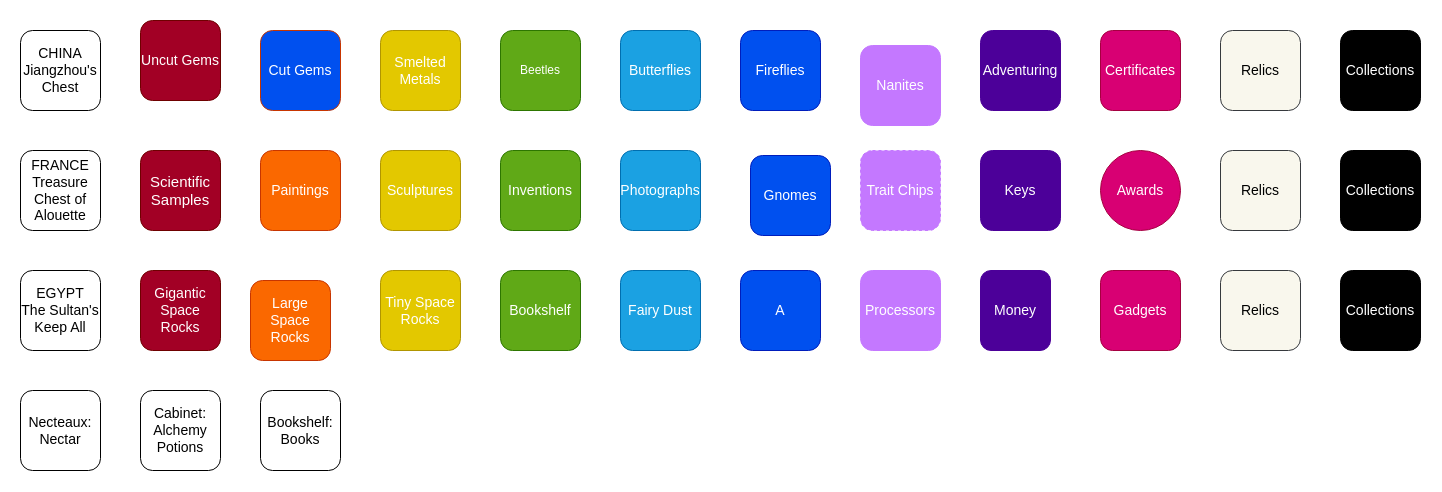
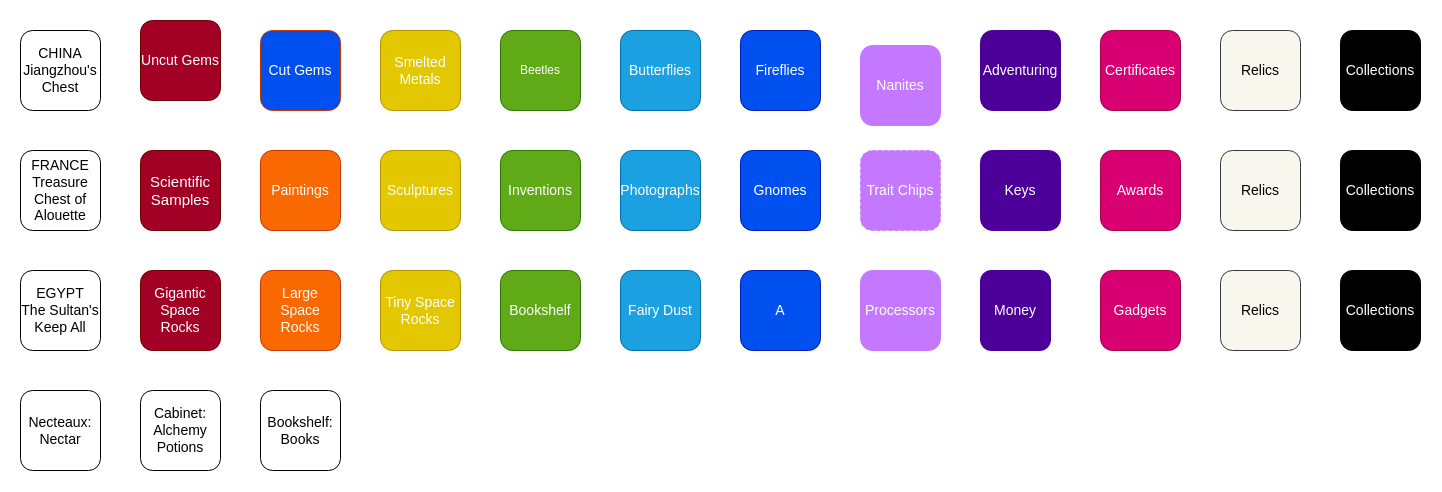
(1141, 191) -> (1141, 191)
(791, 196) -> (781, 191)
(291, 321) -> (301, 311)
